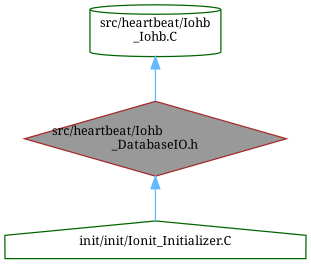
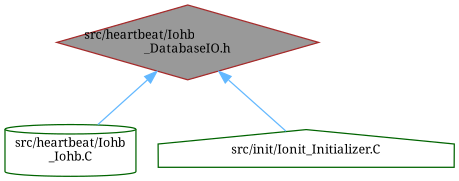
(155, 85) -> (123, 102)
(155, 242) -> (306, 150)
